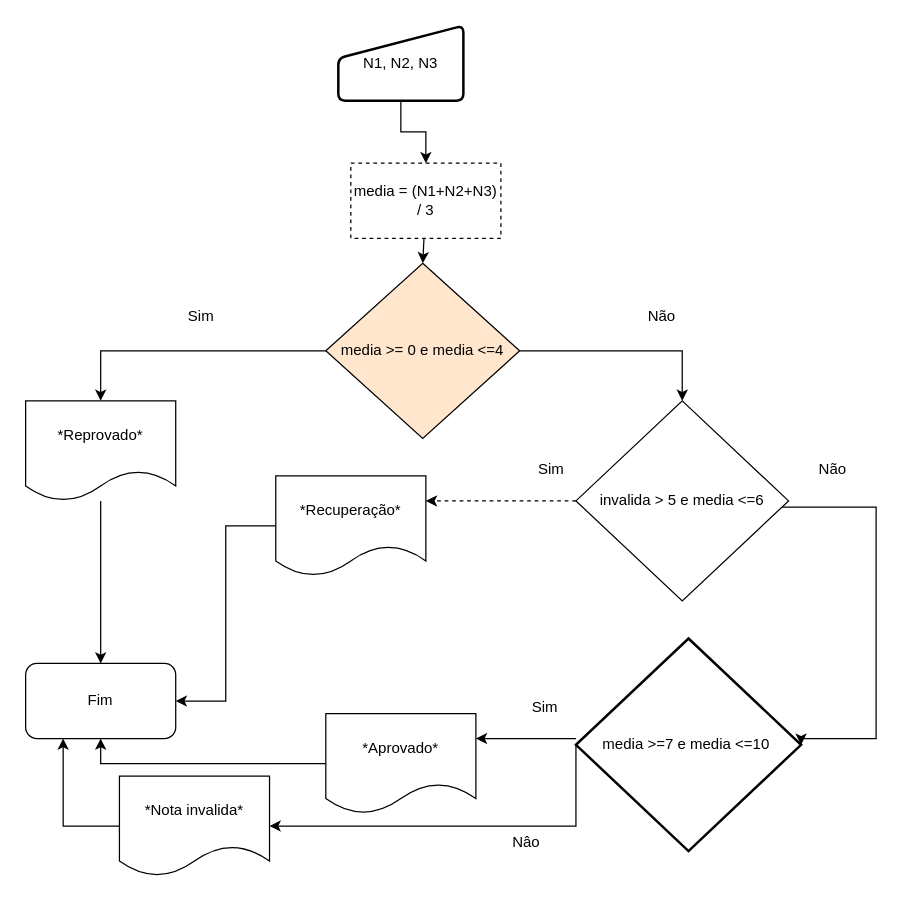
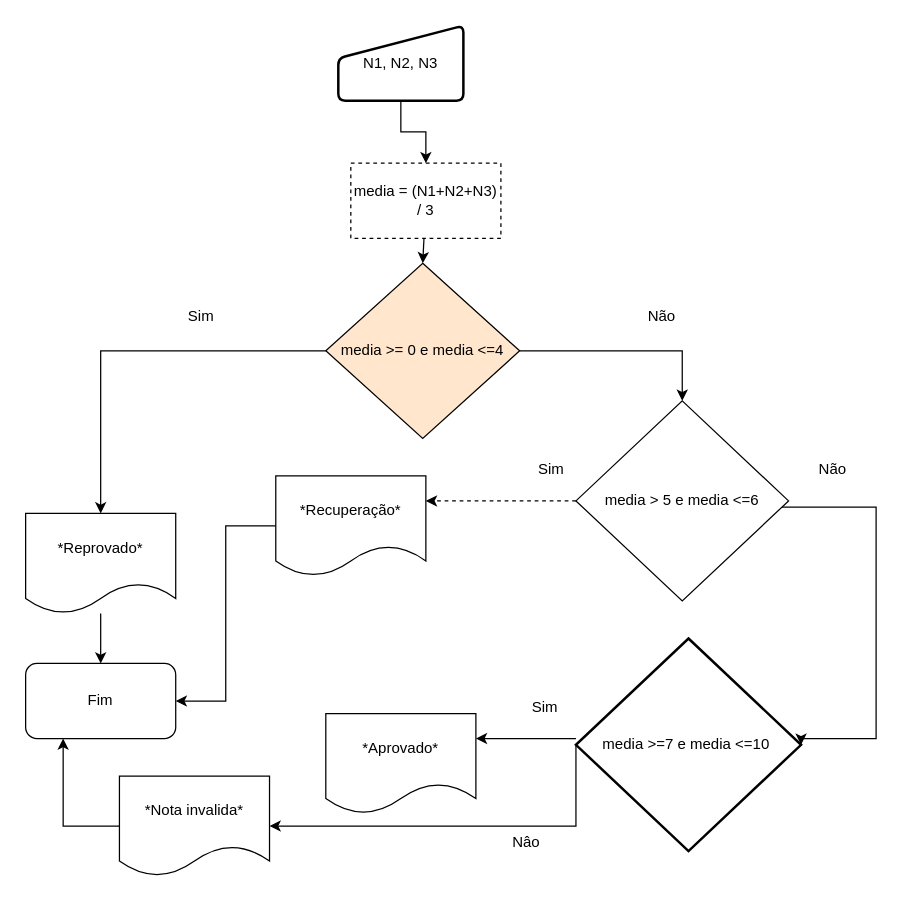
(101, 451) -> (101, 563)
(682, 501) -> (682, 501)
(205, 763) -> none
